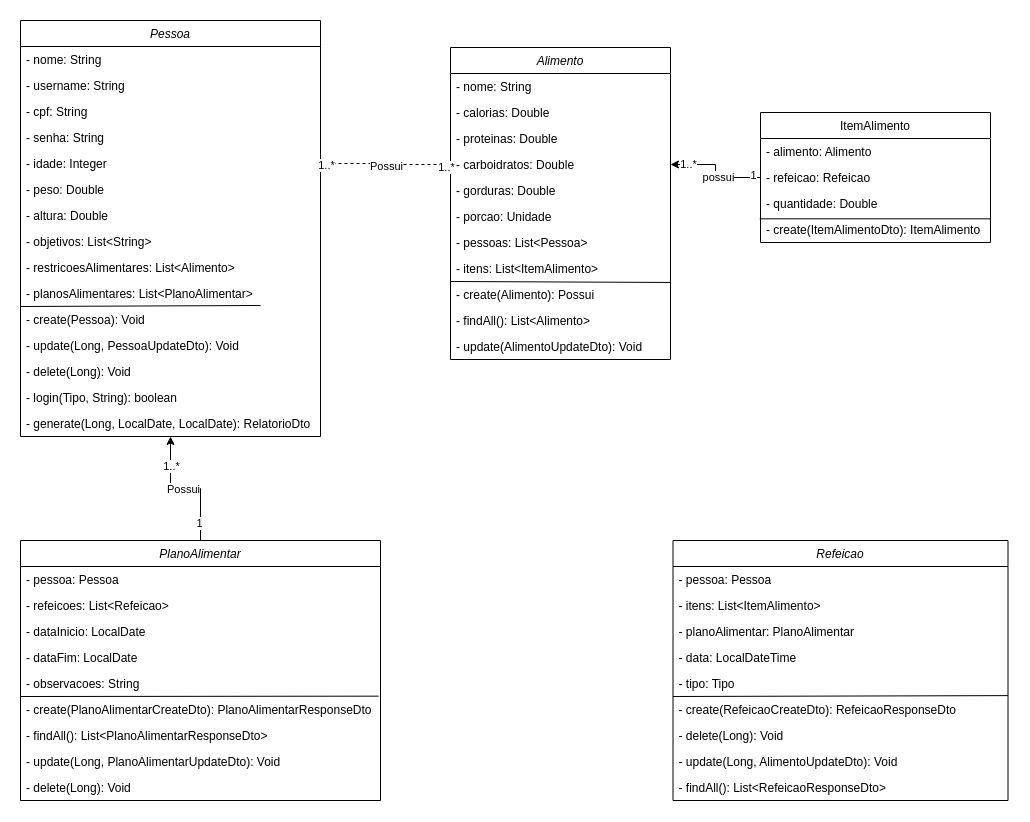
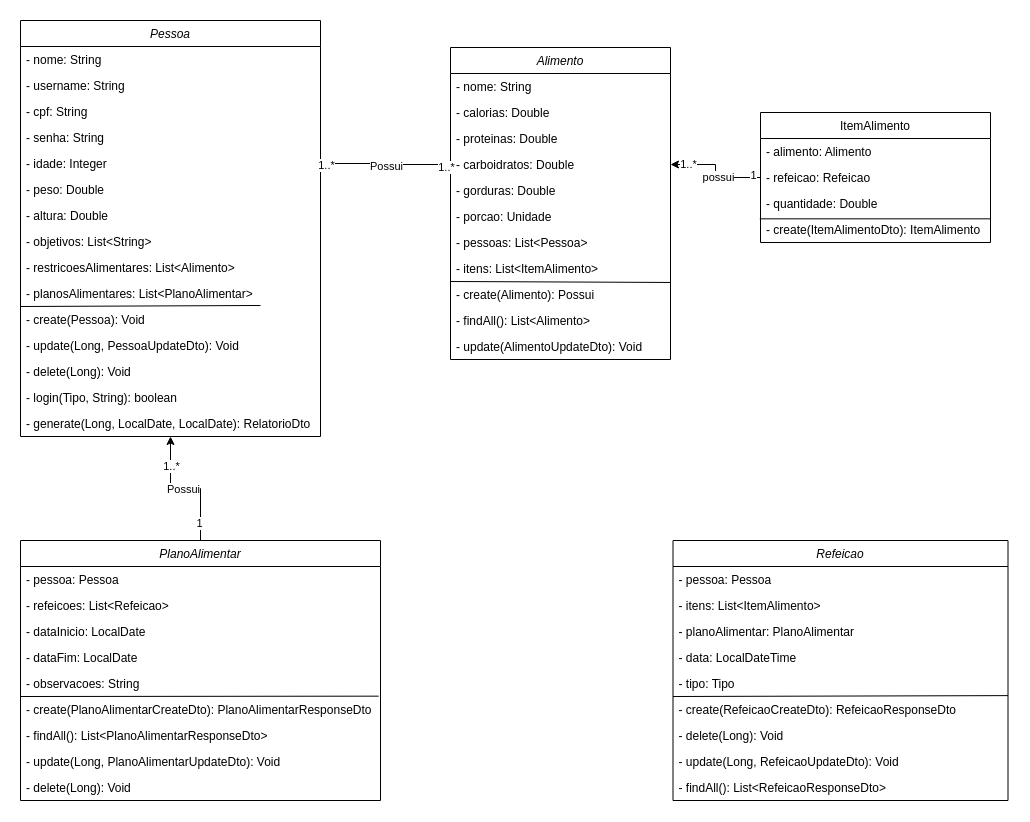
(352, 164) -> (352, 164)
(797, 762) -> (799, 762)
